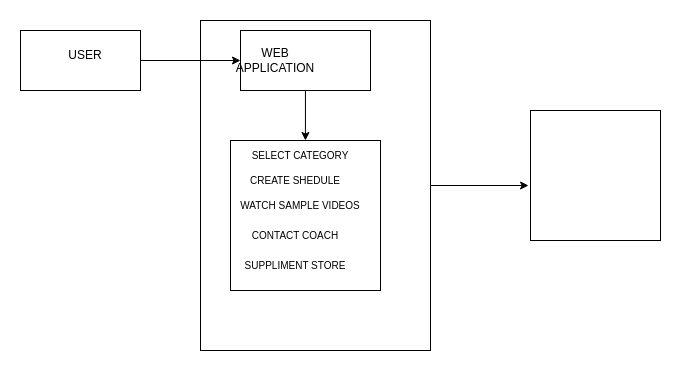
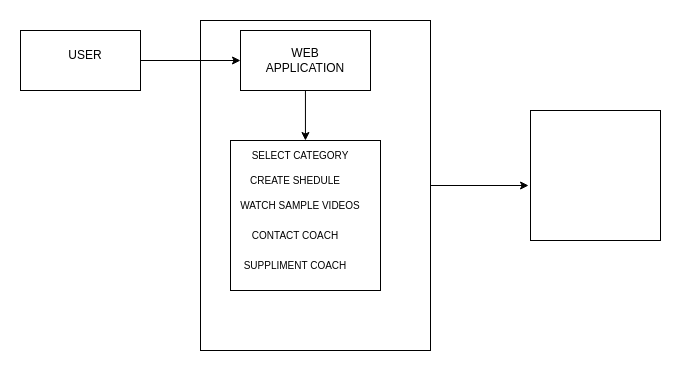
(276, 61) -> (306, 61)
(296, 266) -> (296, 266)
